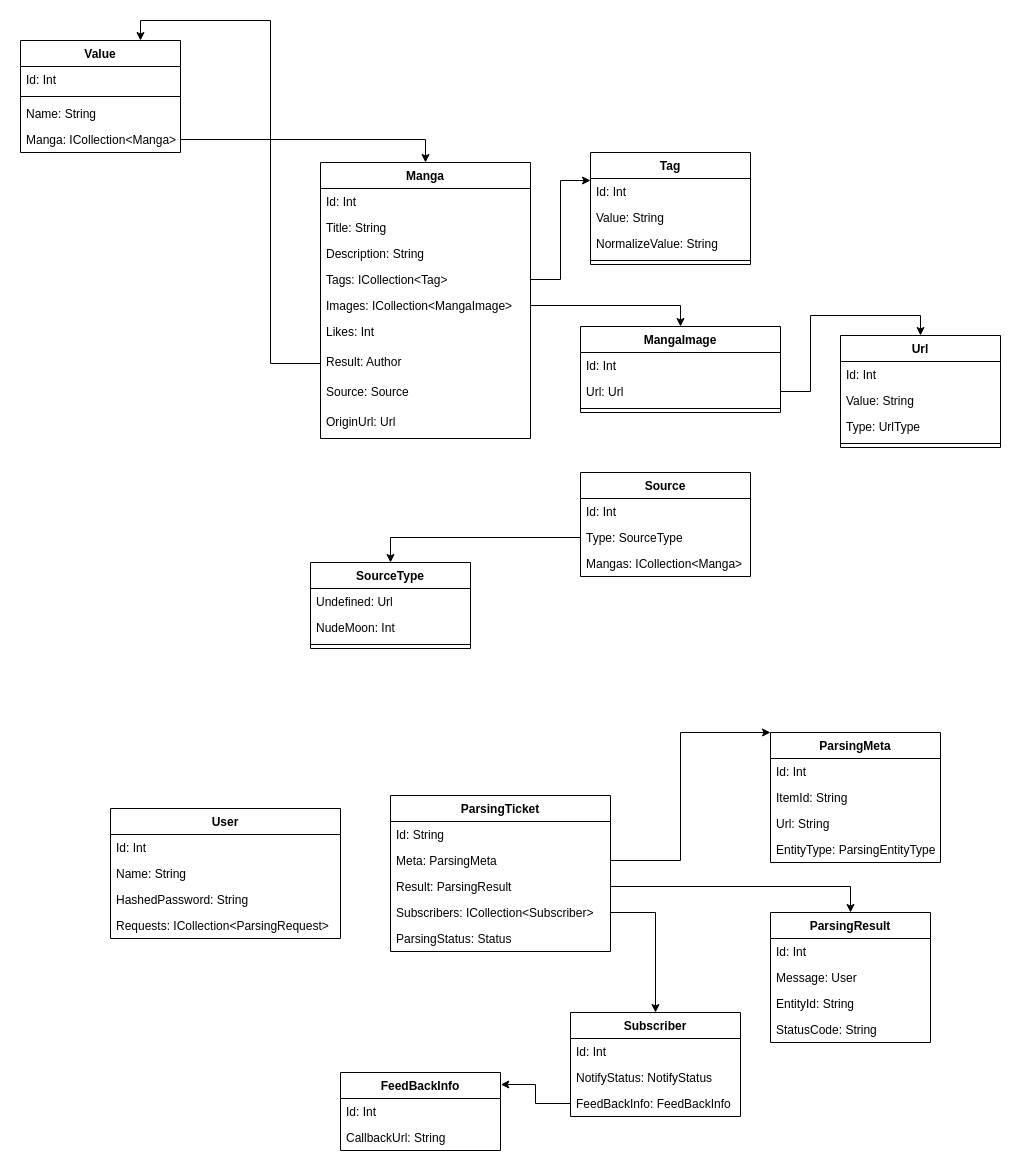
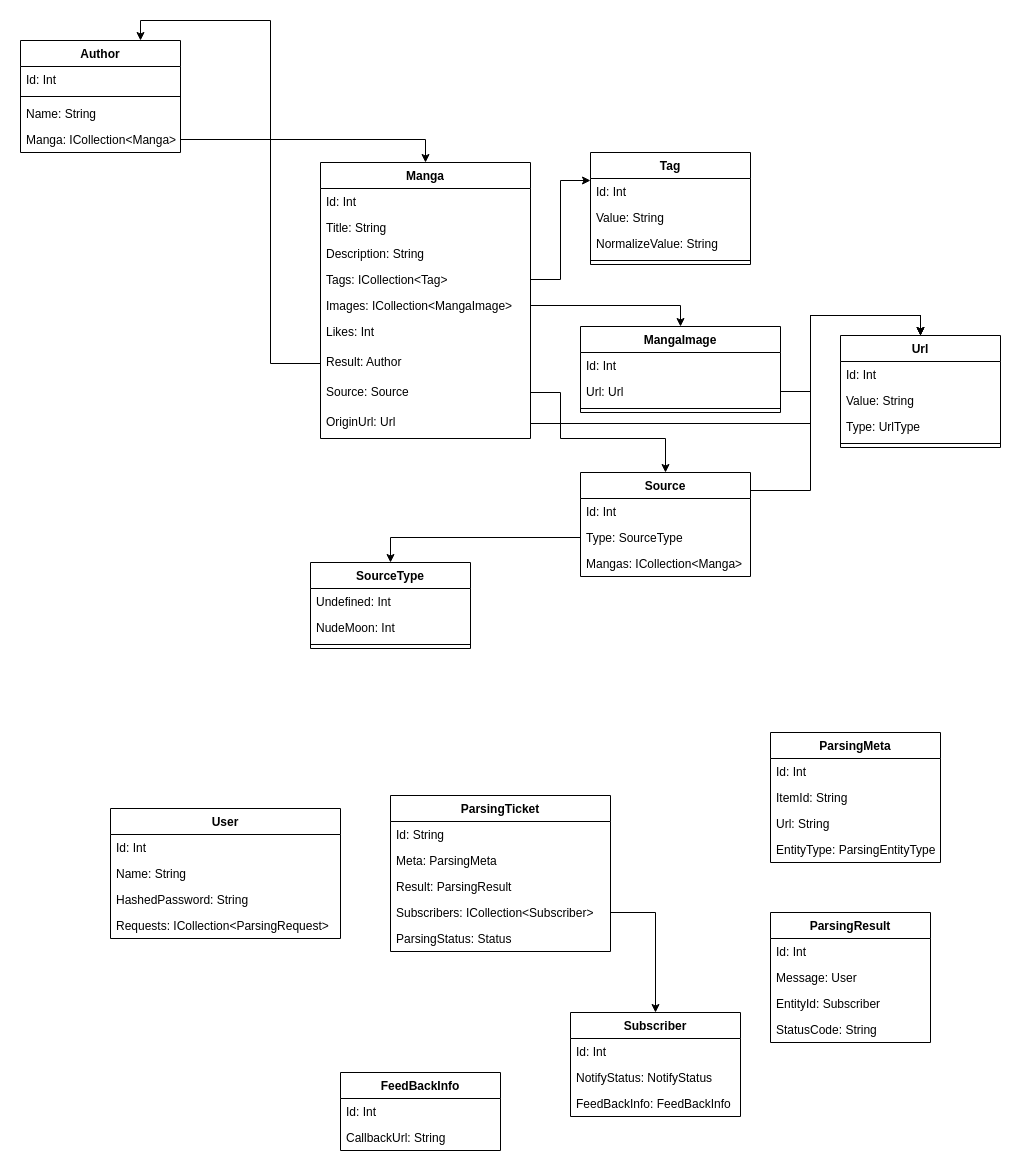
(100, 54) -> (100, 54)
none -> (670, 424)
none -> (589, 439)
none -> (811, 489)
(357, 602) -> (358, 602)
(681, 790) -> none
(741, 887) -> none
(824, 1004) -> (837, 1004)
(536, 1097) -> none
